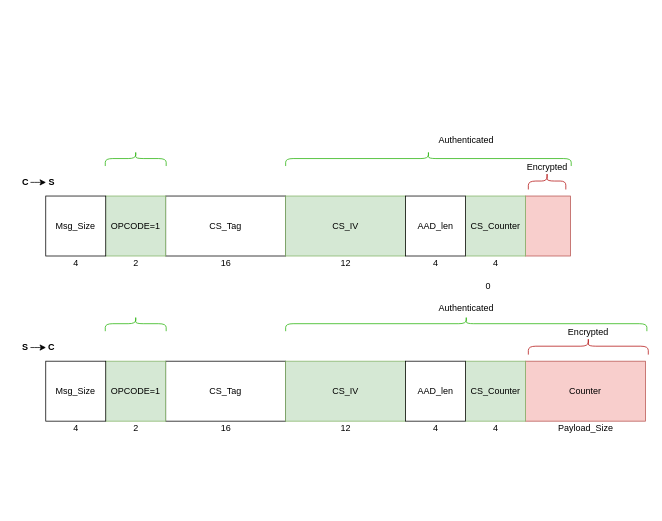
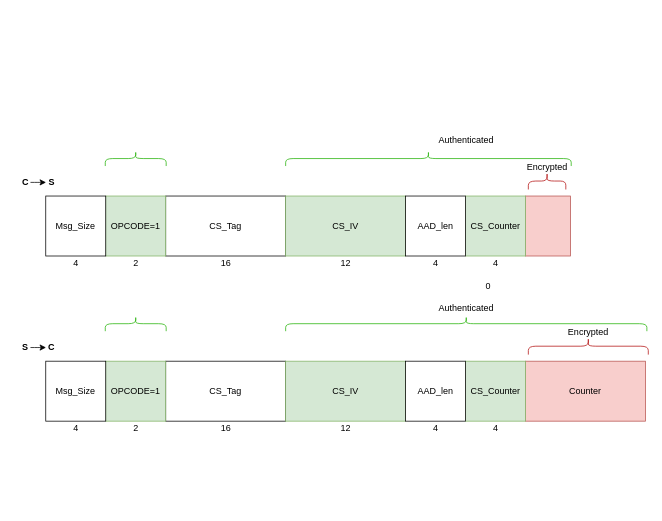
(585, 429) -> none
